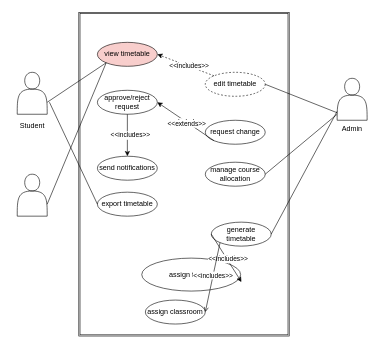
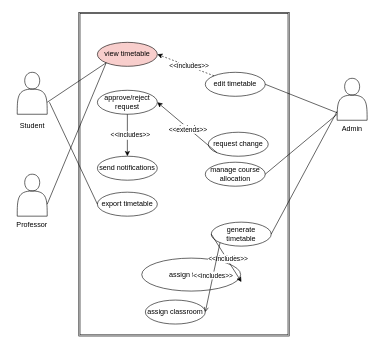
(236, 84) -> (236, 84)
(236, 132) -> (239, 144)
none -> (32, 225)
